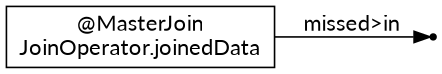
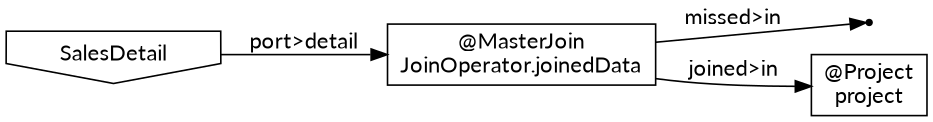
none -> (113, 55)
none -> (869, 85)
